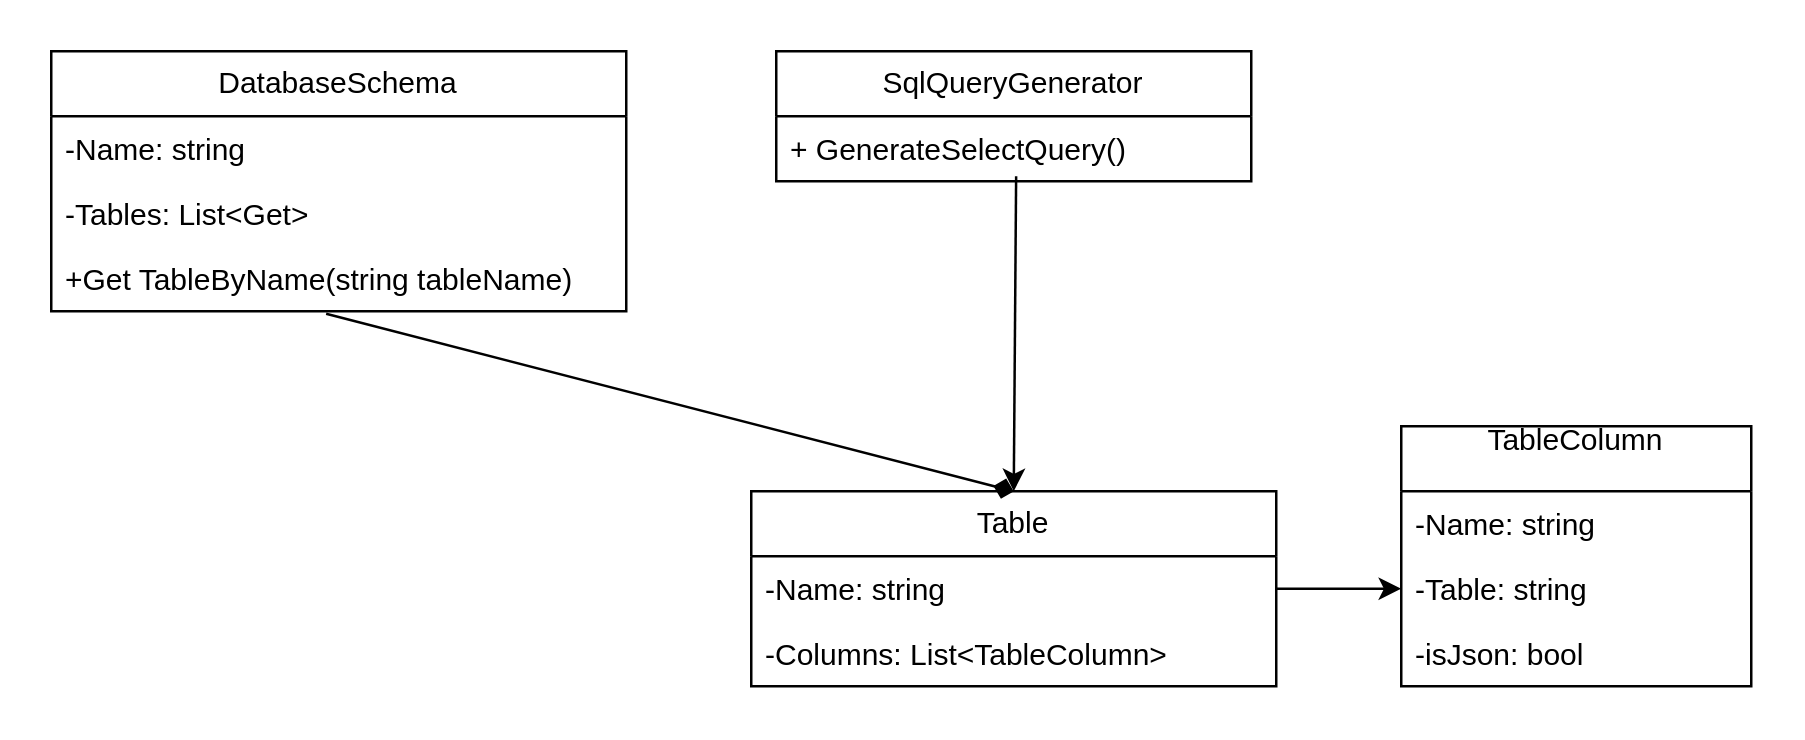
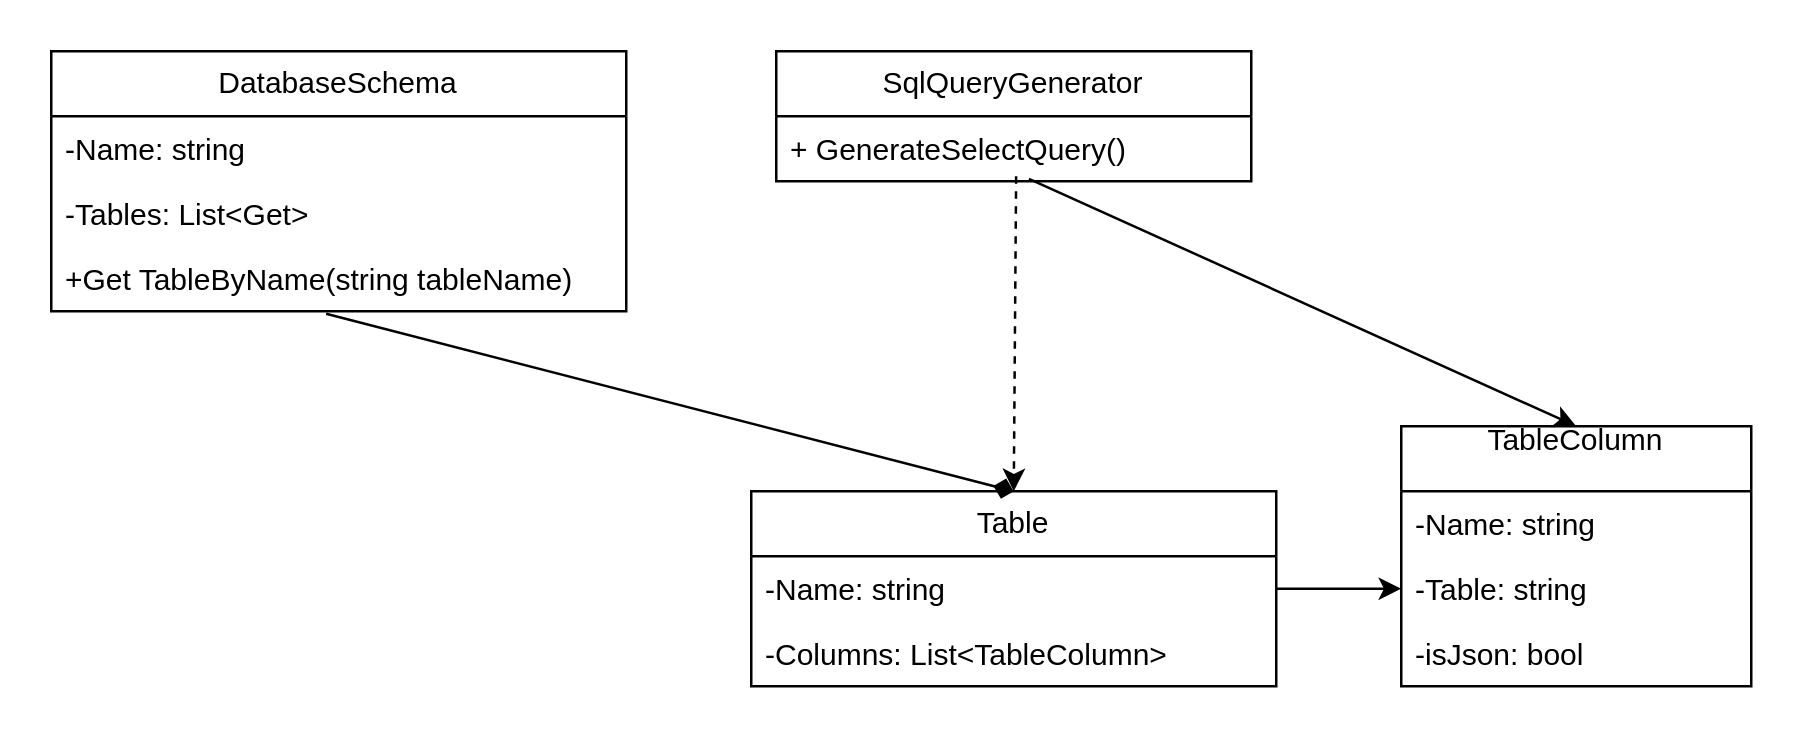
none -> (1295, 299)
(1015, 327) -> (1015, 327)
